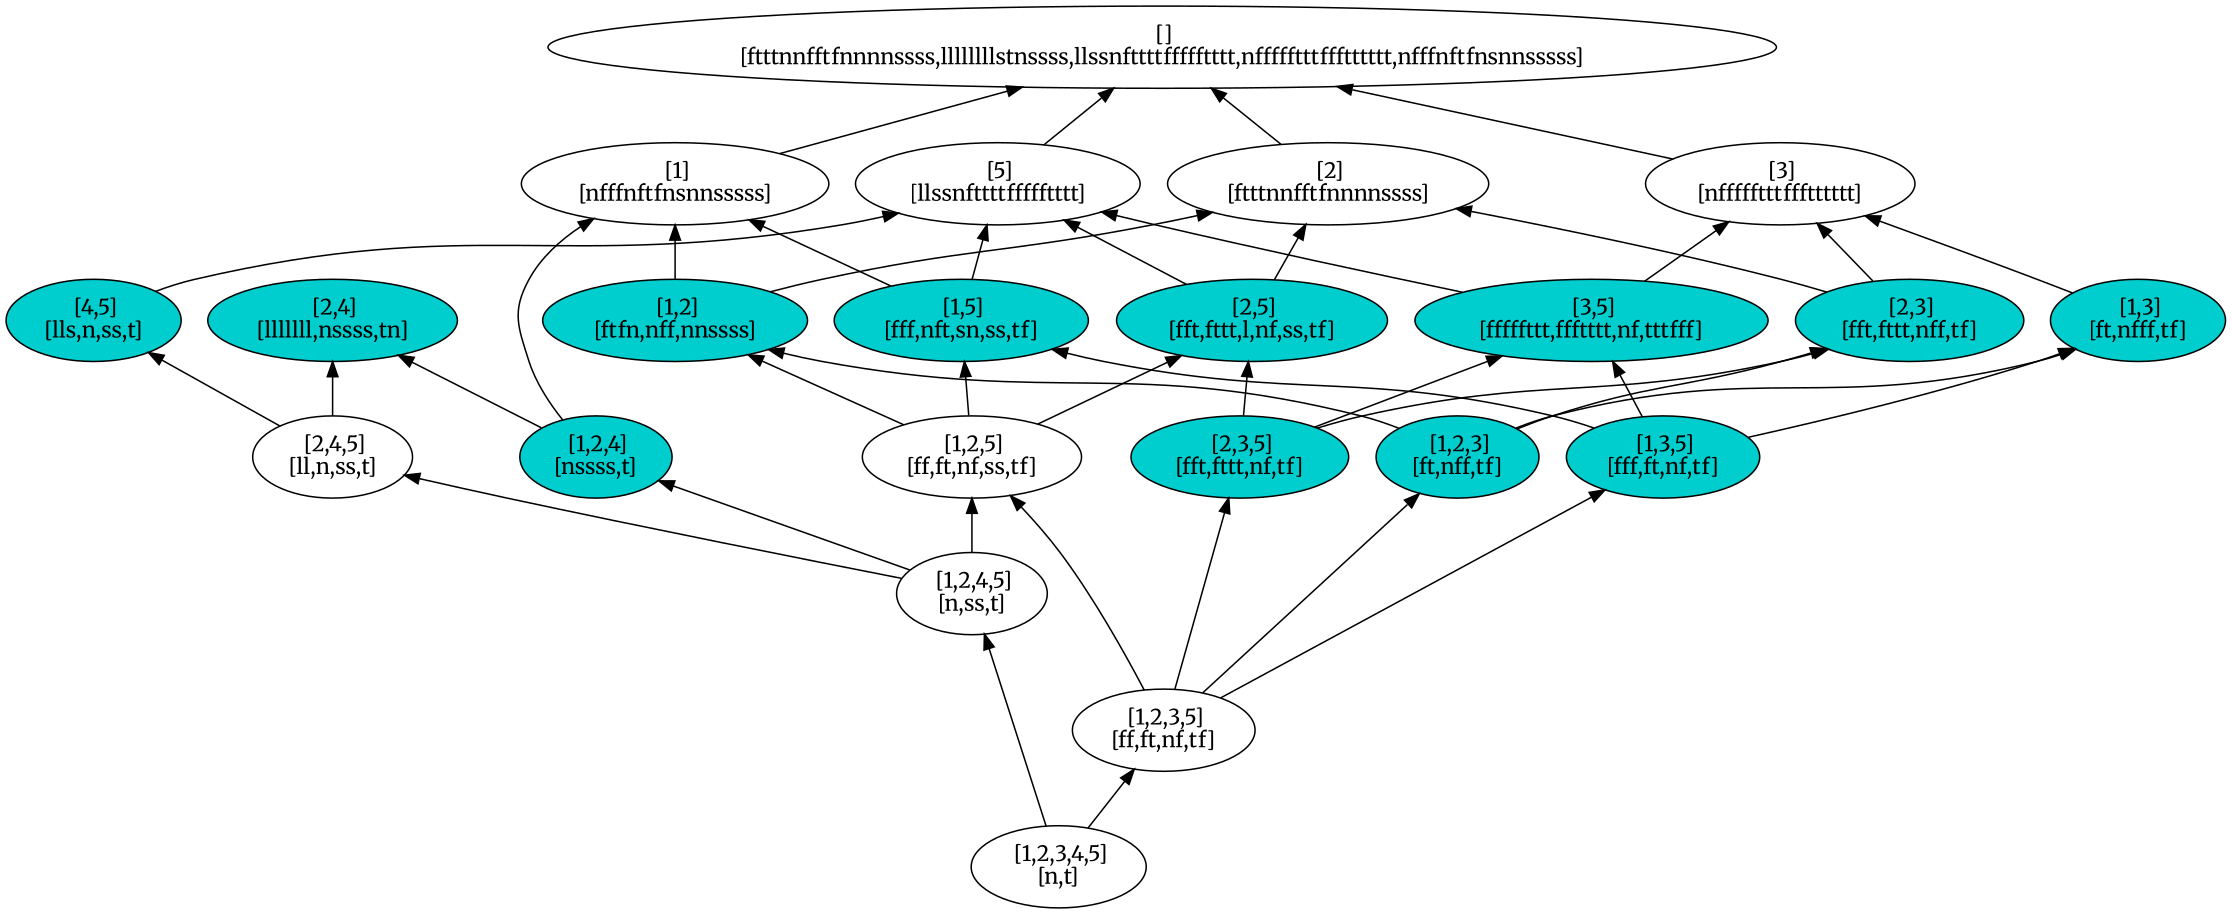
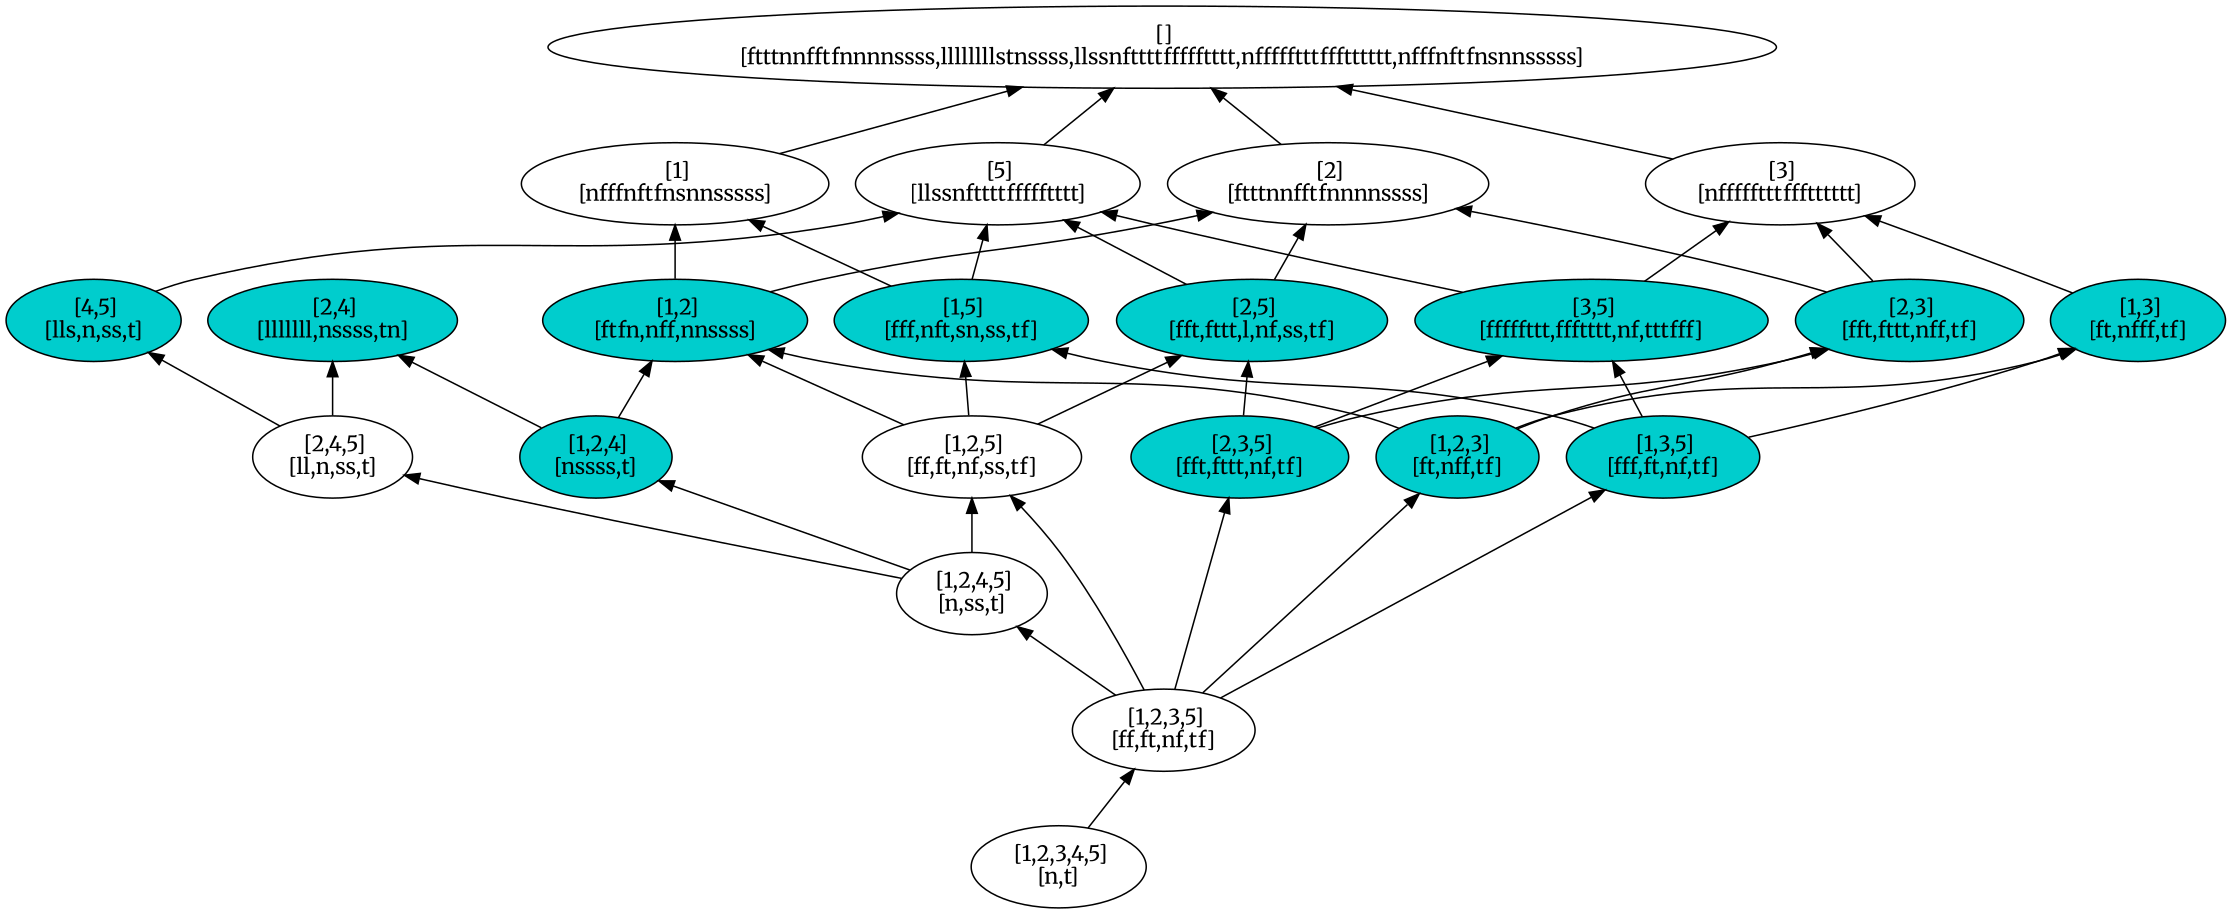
(518, 317) -> (631, 396)
(1018, 737) -> (1073, 666)
